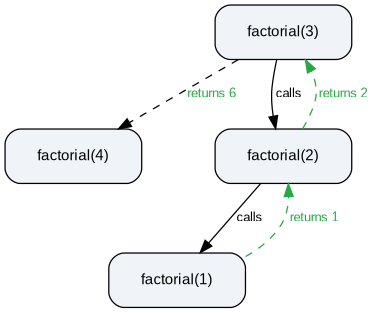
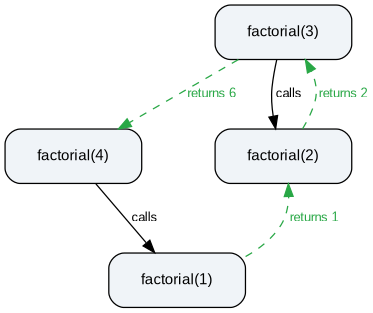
(184, 91) -> (184, 91)
(234, 214) -> (121, 213)
